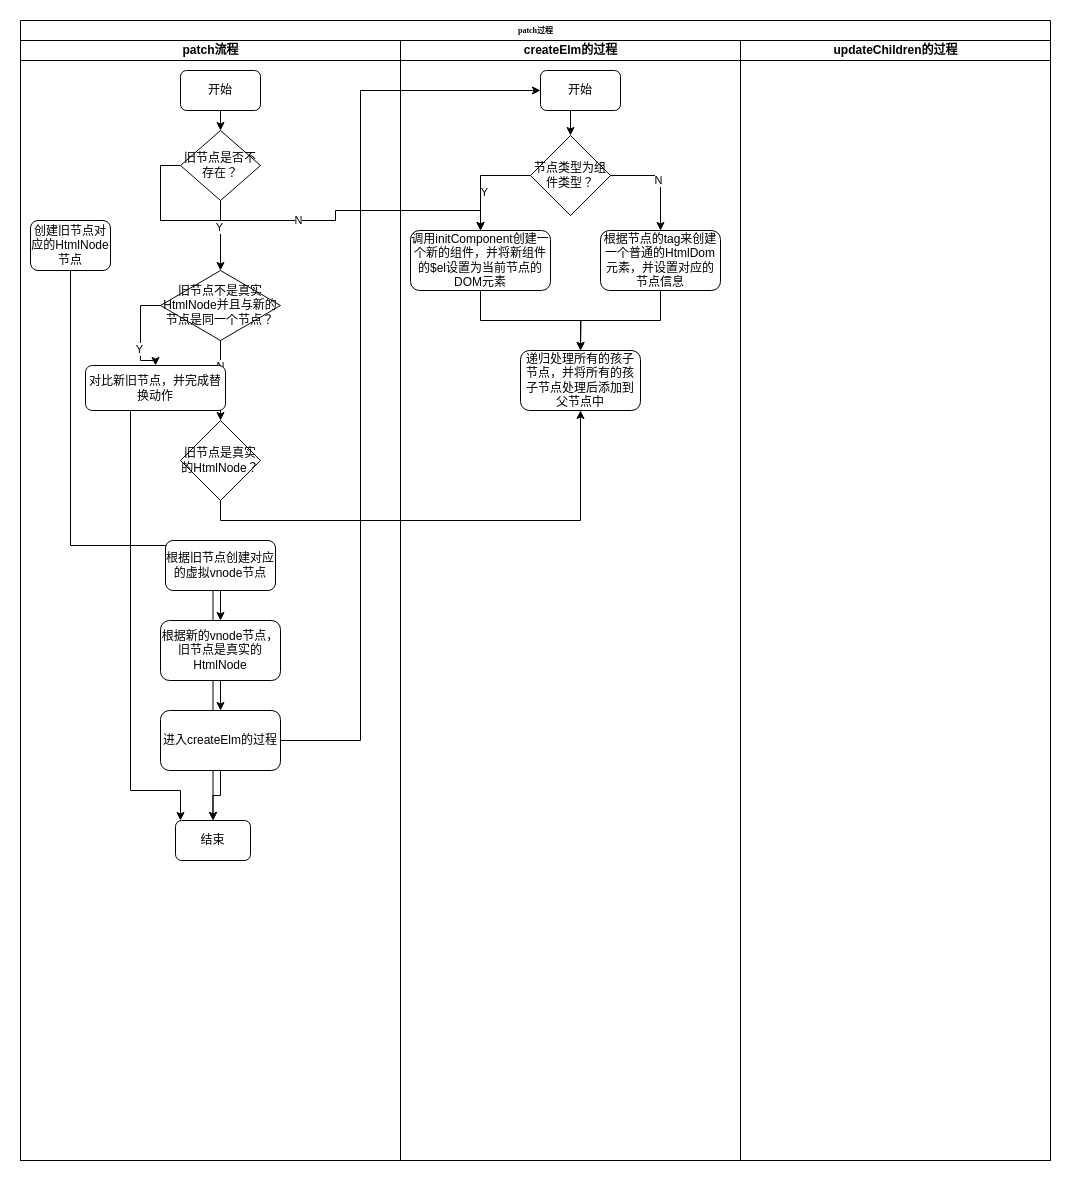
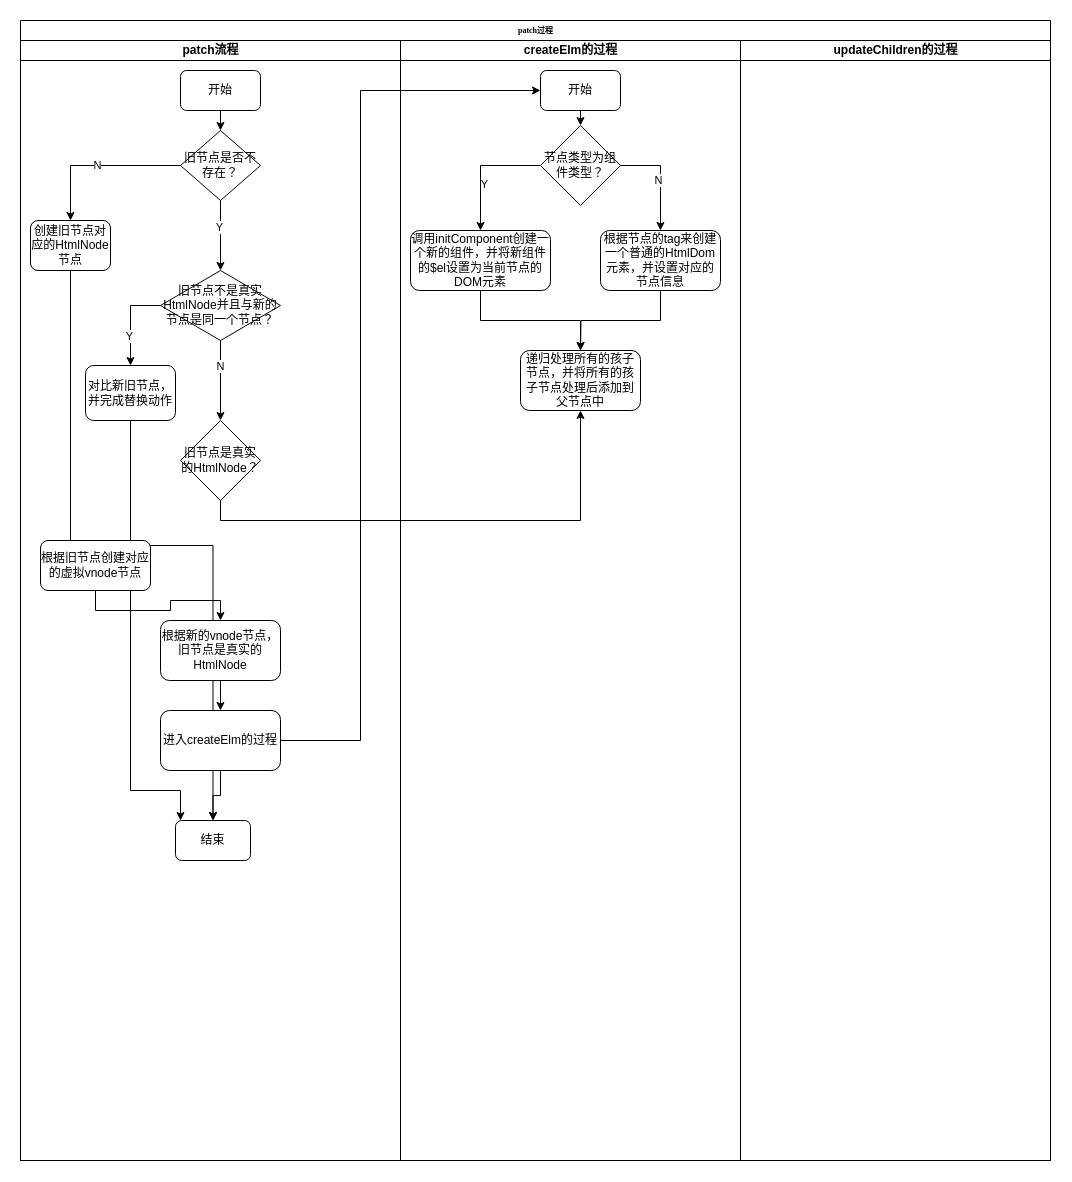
(571, 176) -> (581, 166)
(296, 221) -> (93, 166)
(156, 388) -> (131, 393)
(221, 566) -> (96, 566)
